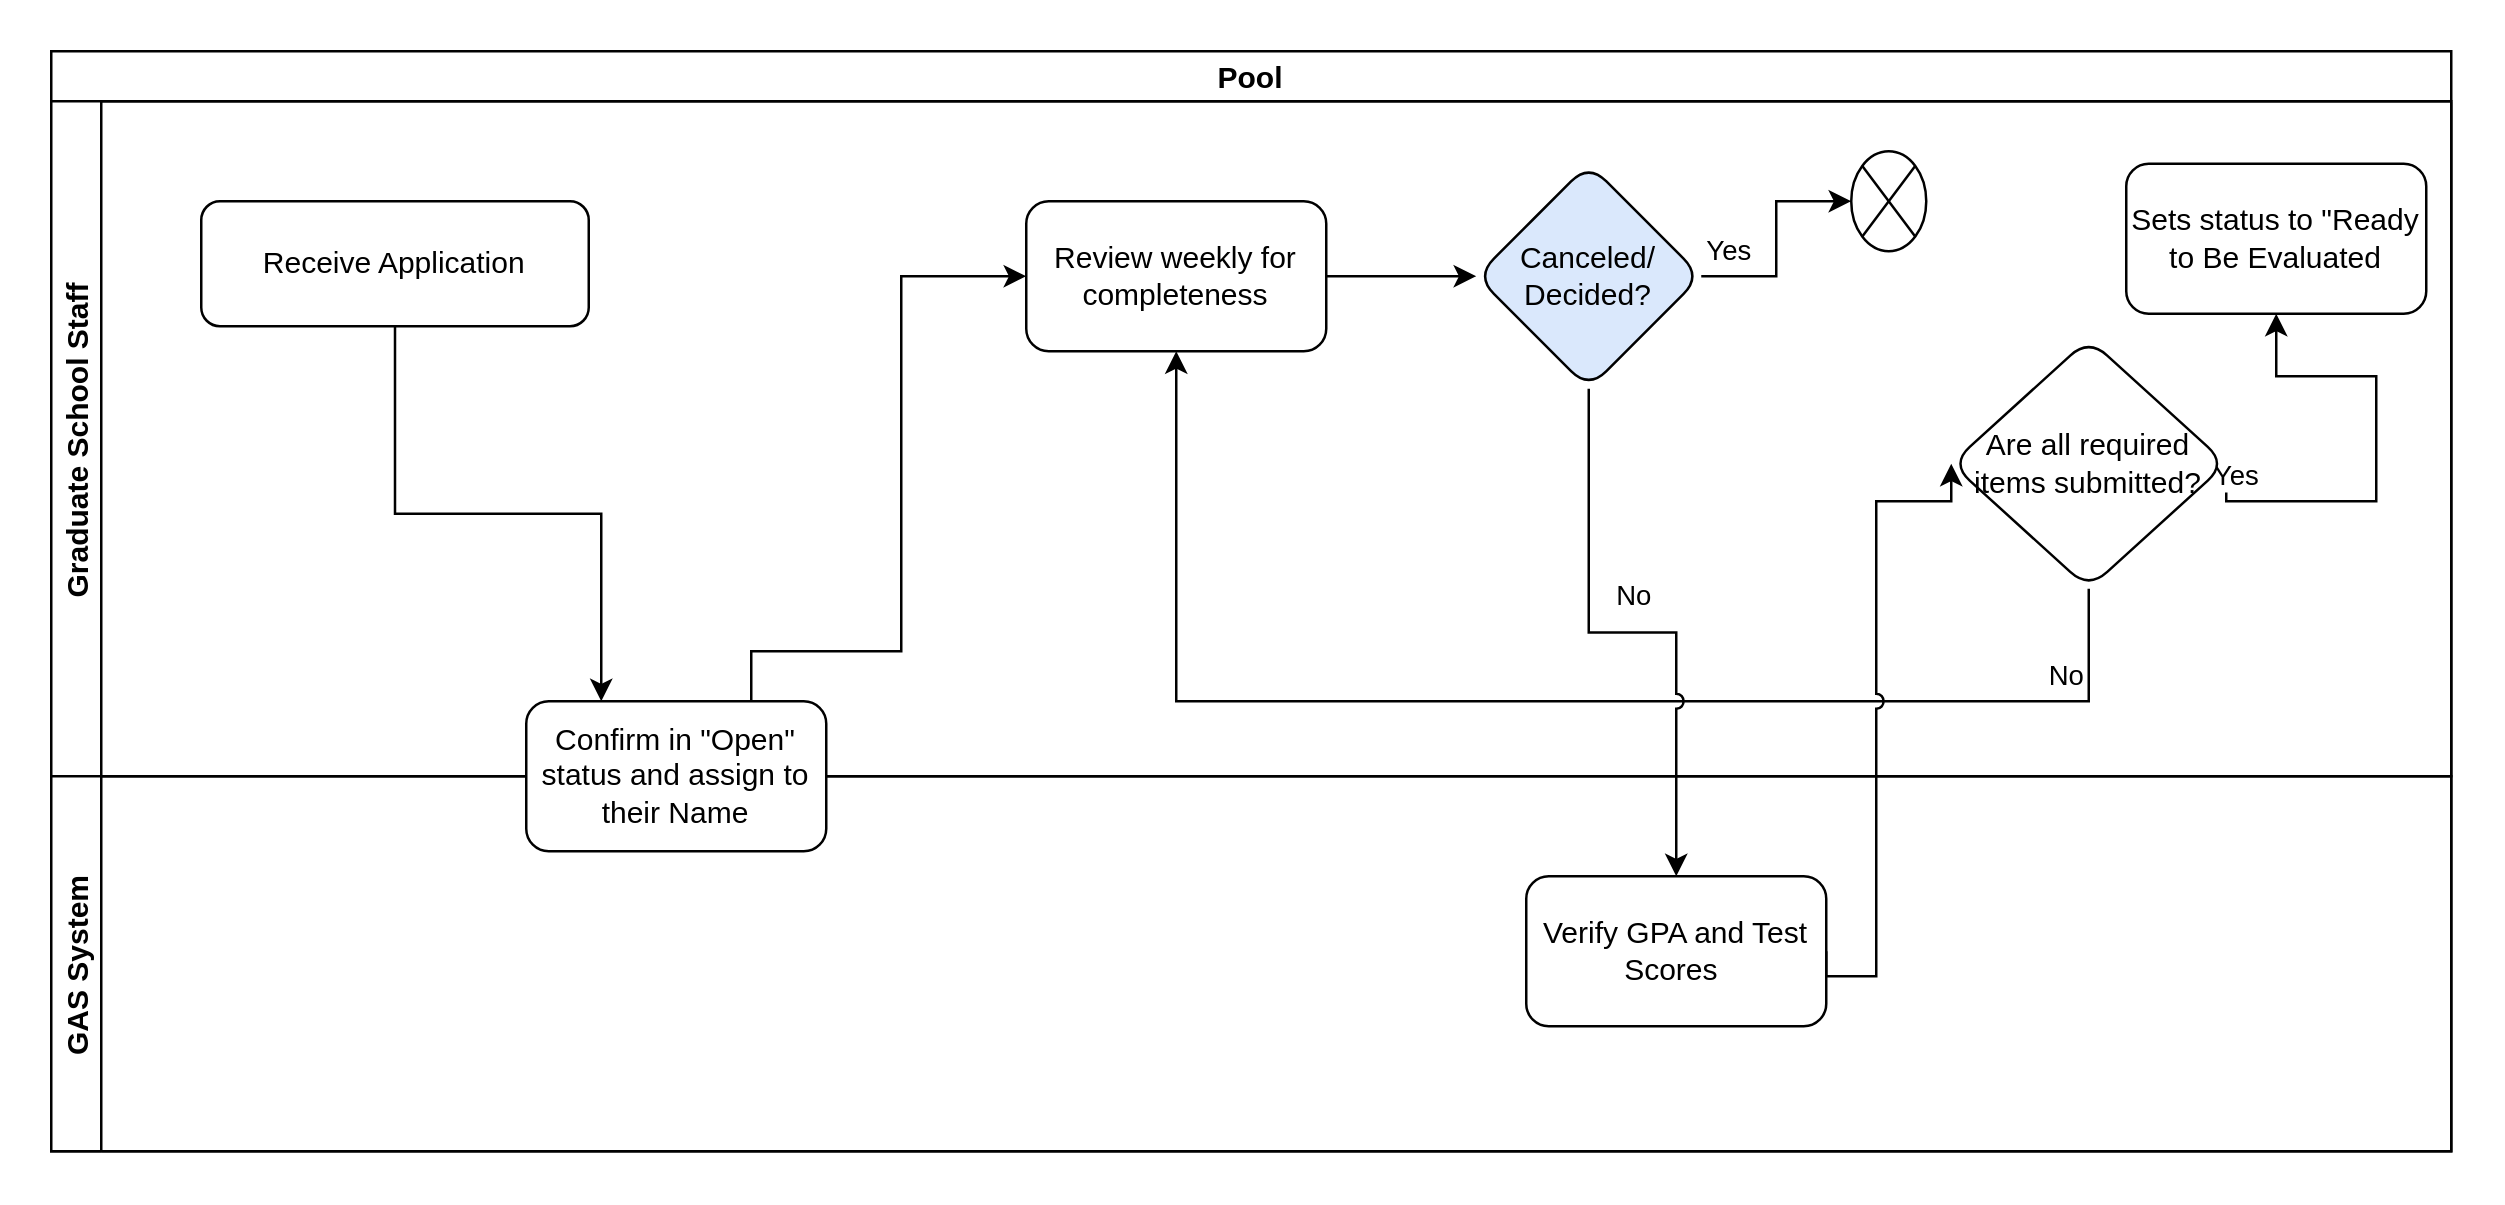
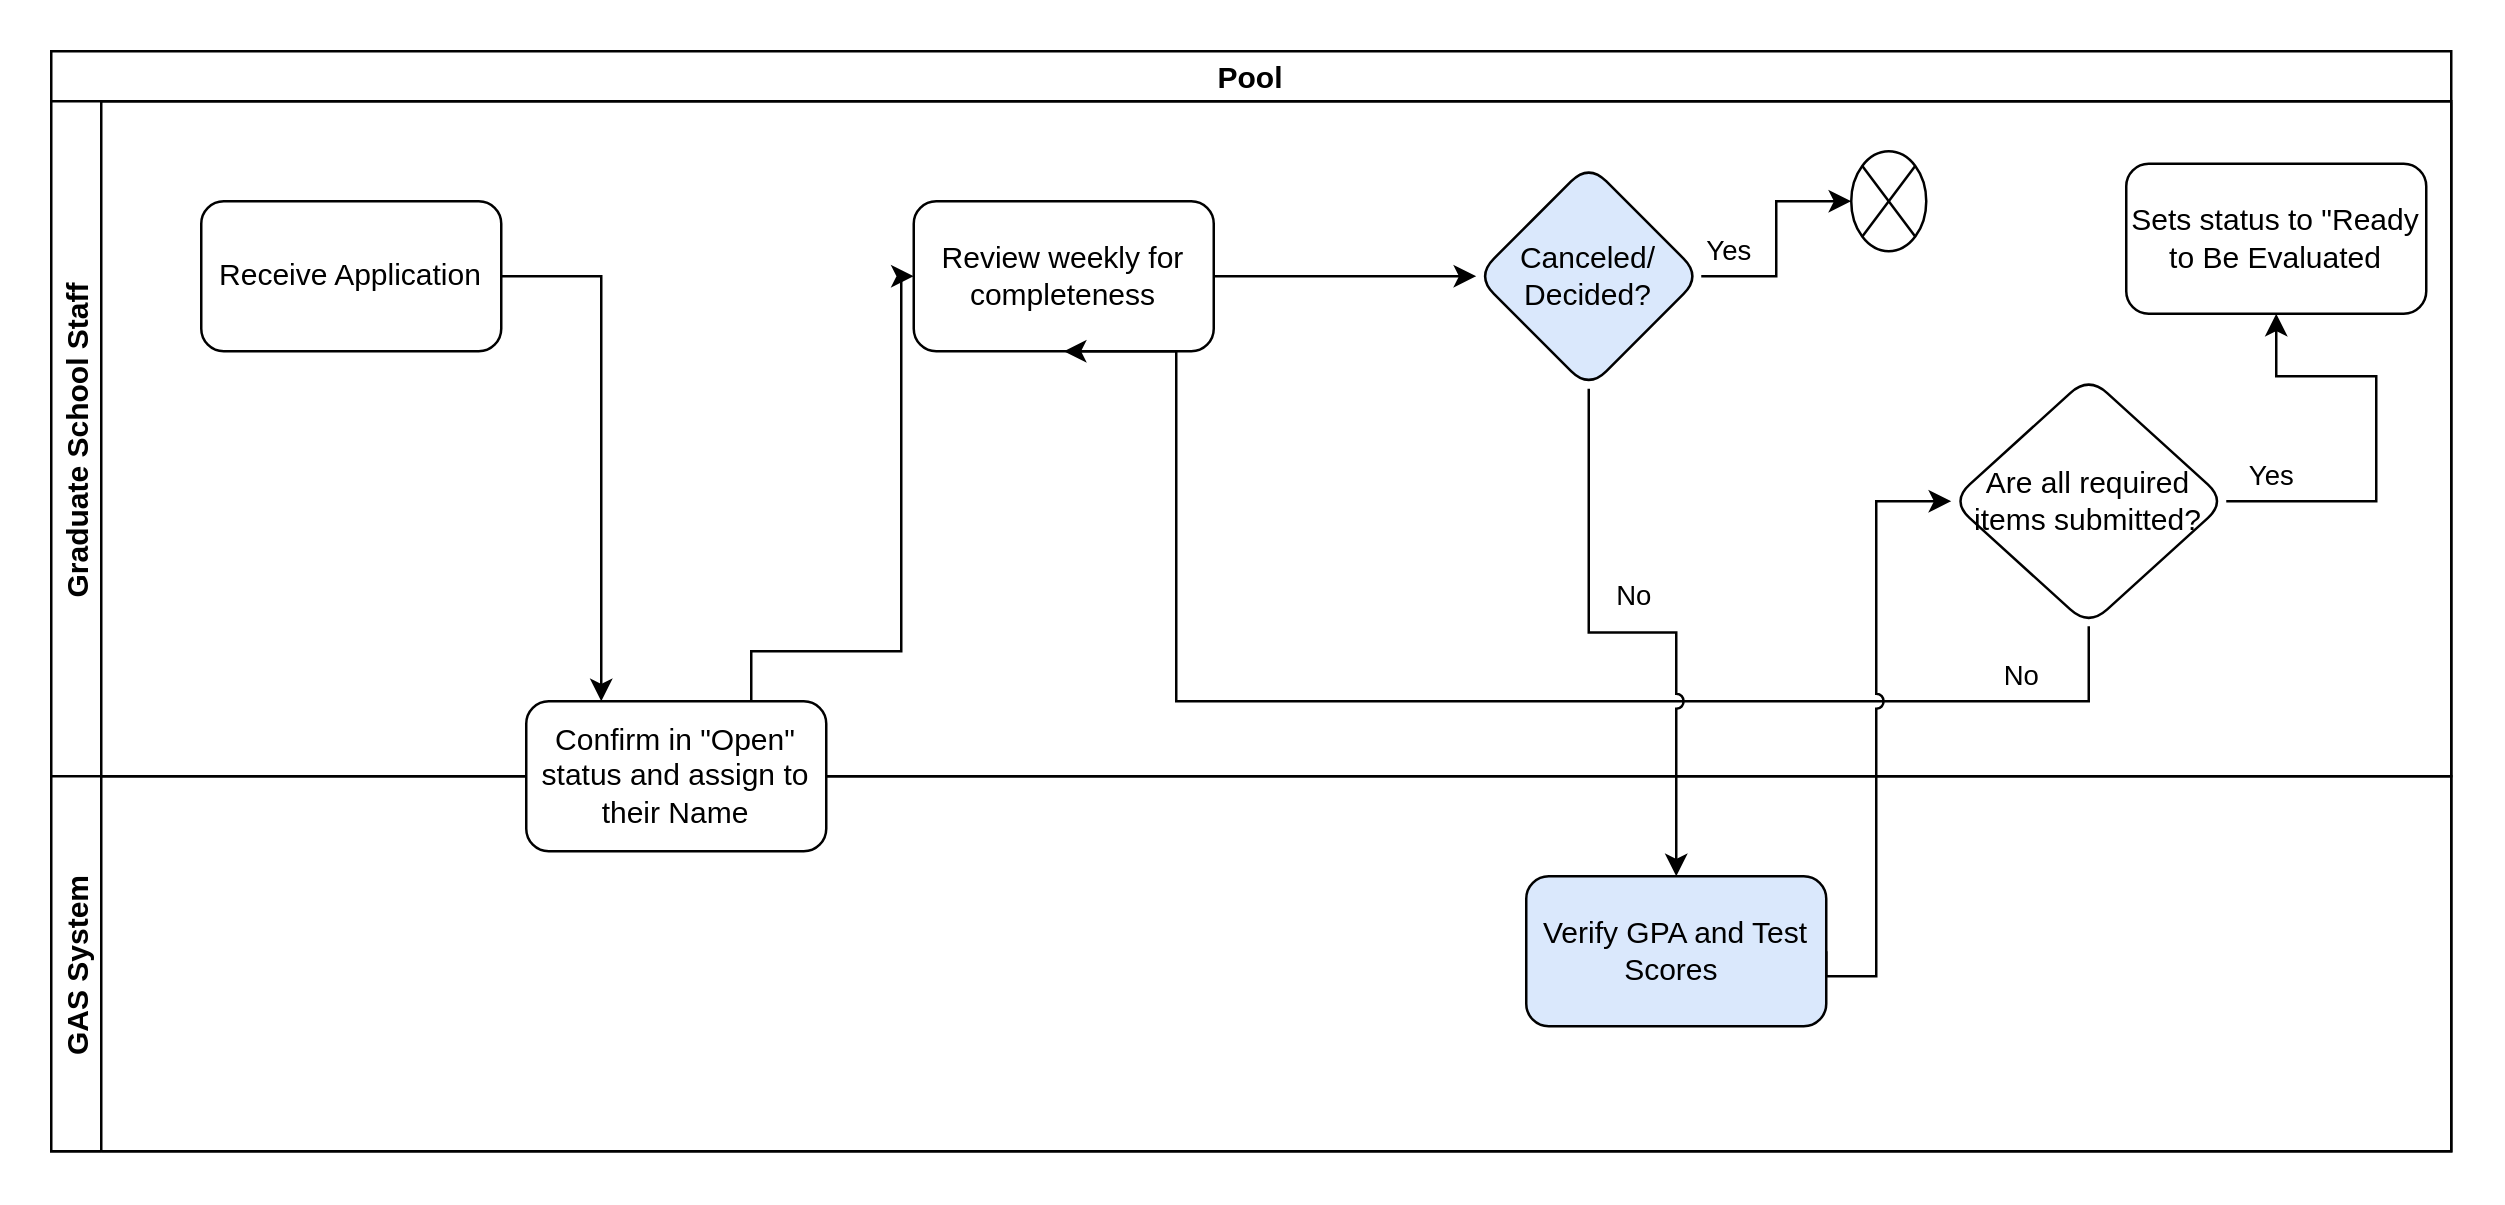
(395, 264) -> (351, 276)
(1176, 276) -> (1064, 276)
(2089, 464) -> (2089, 501)
(1676, 951) -> (1676, 951)
